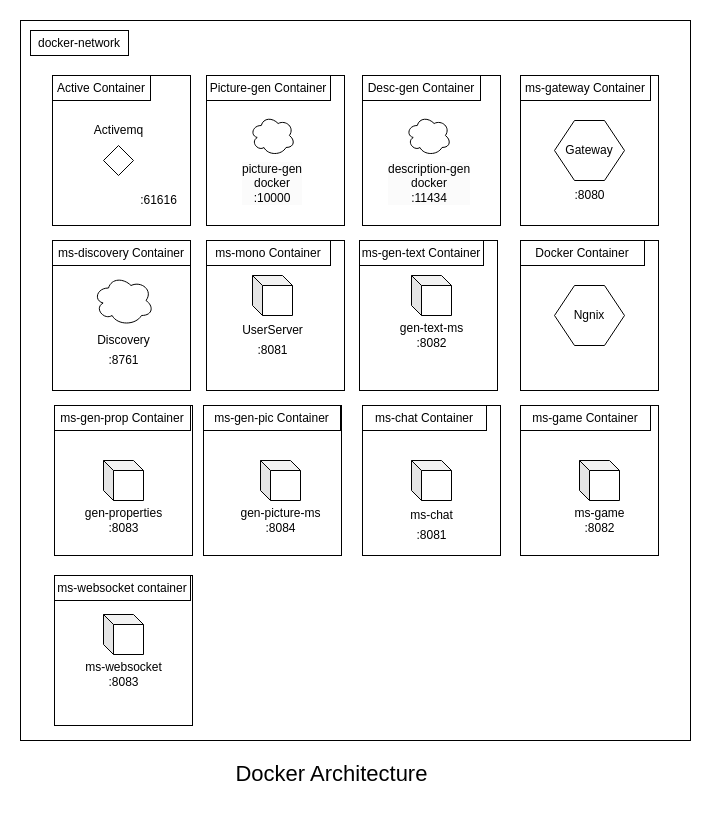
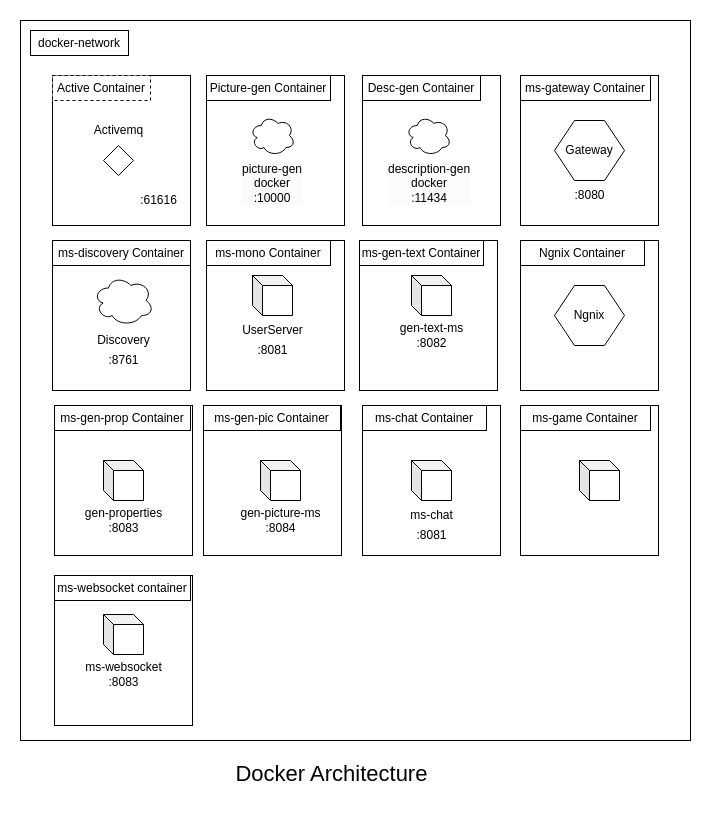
(102, 88) -> (102, 88)
(583, 254) -> (583, 254)
(600, 521) -> none
